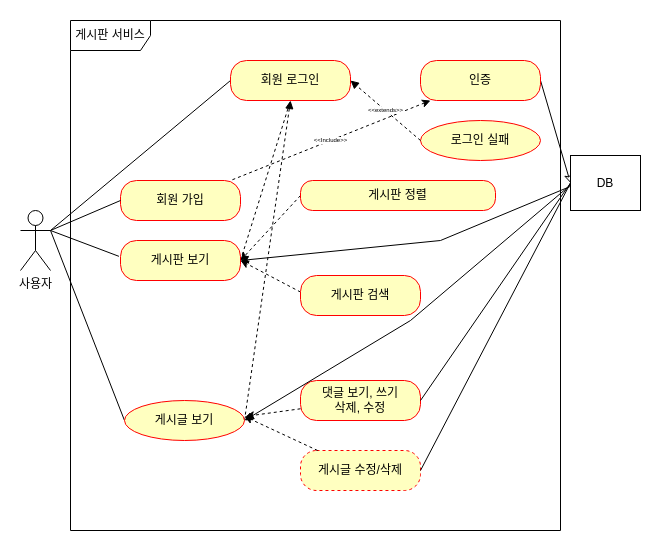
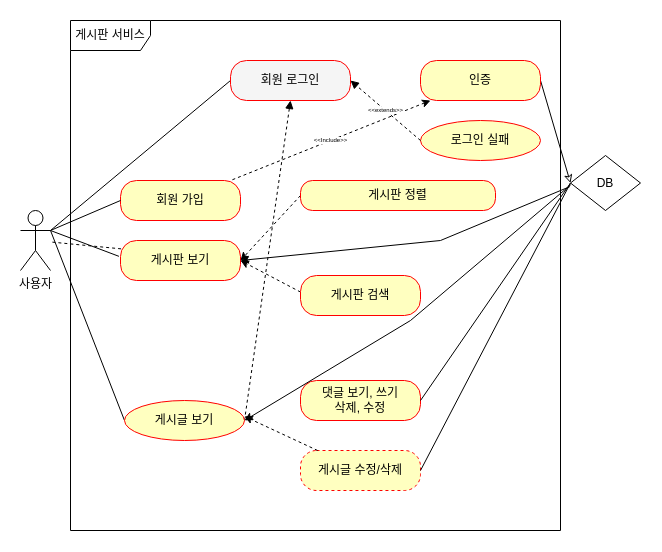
(291, 81) -> (291, 81)
(266, 179) -> (69, 244)
(606, 183) -> (606, 183)
(278, 412) -> none
